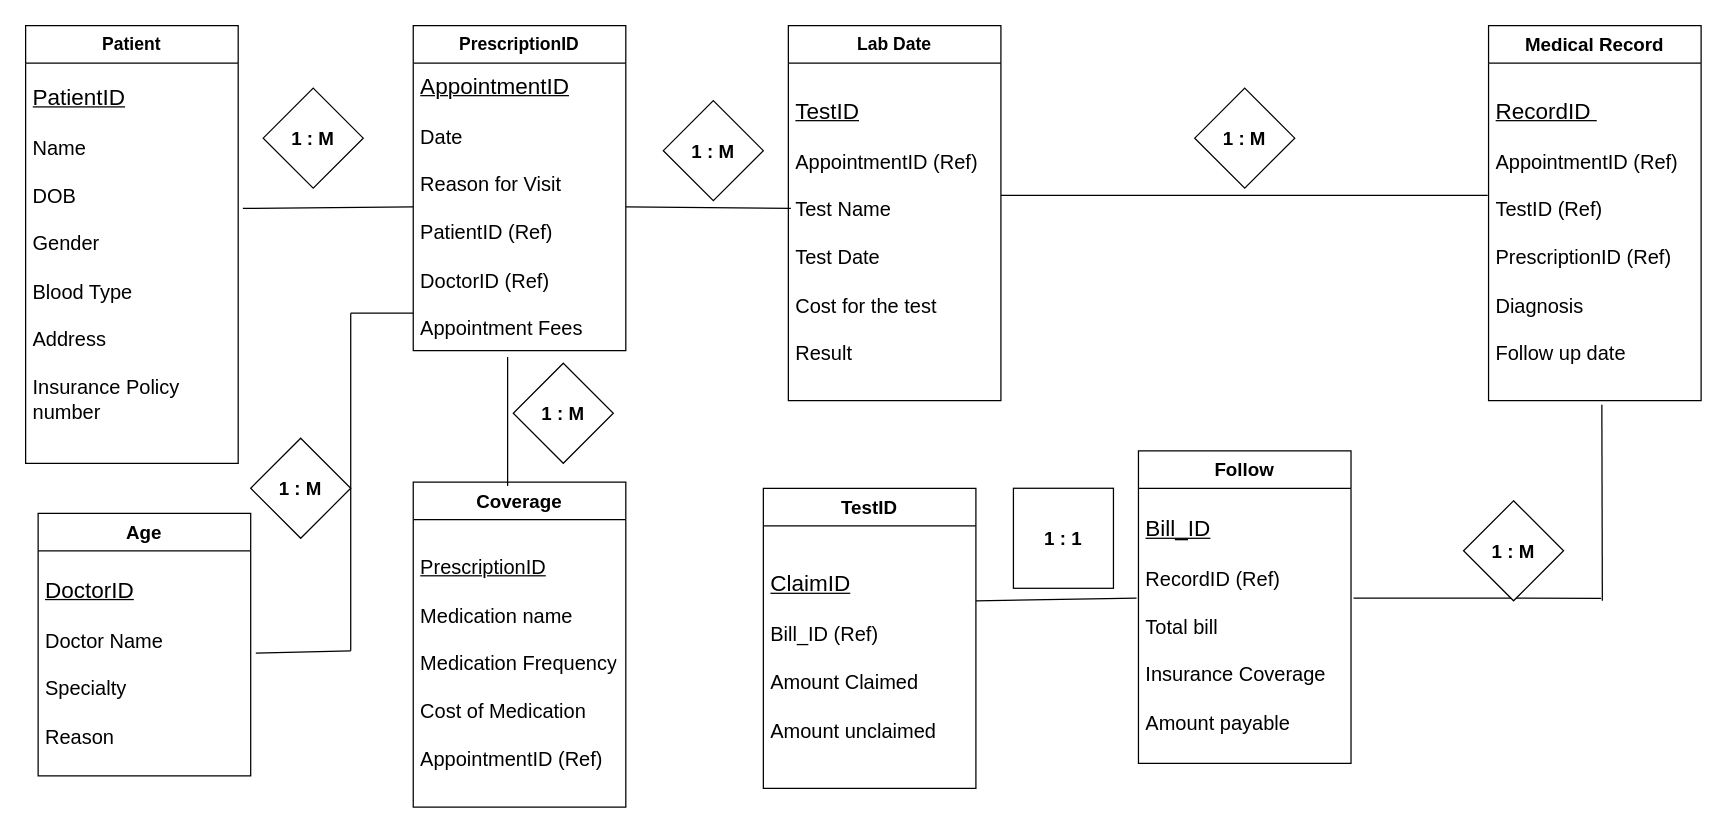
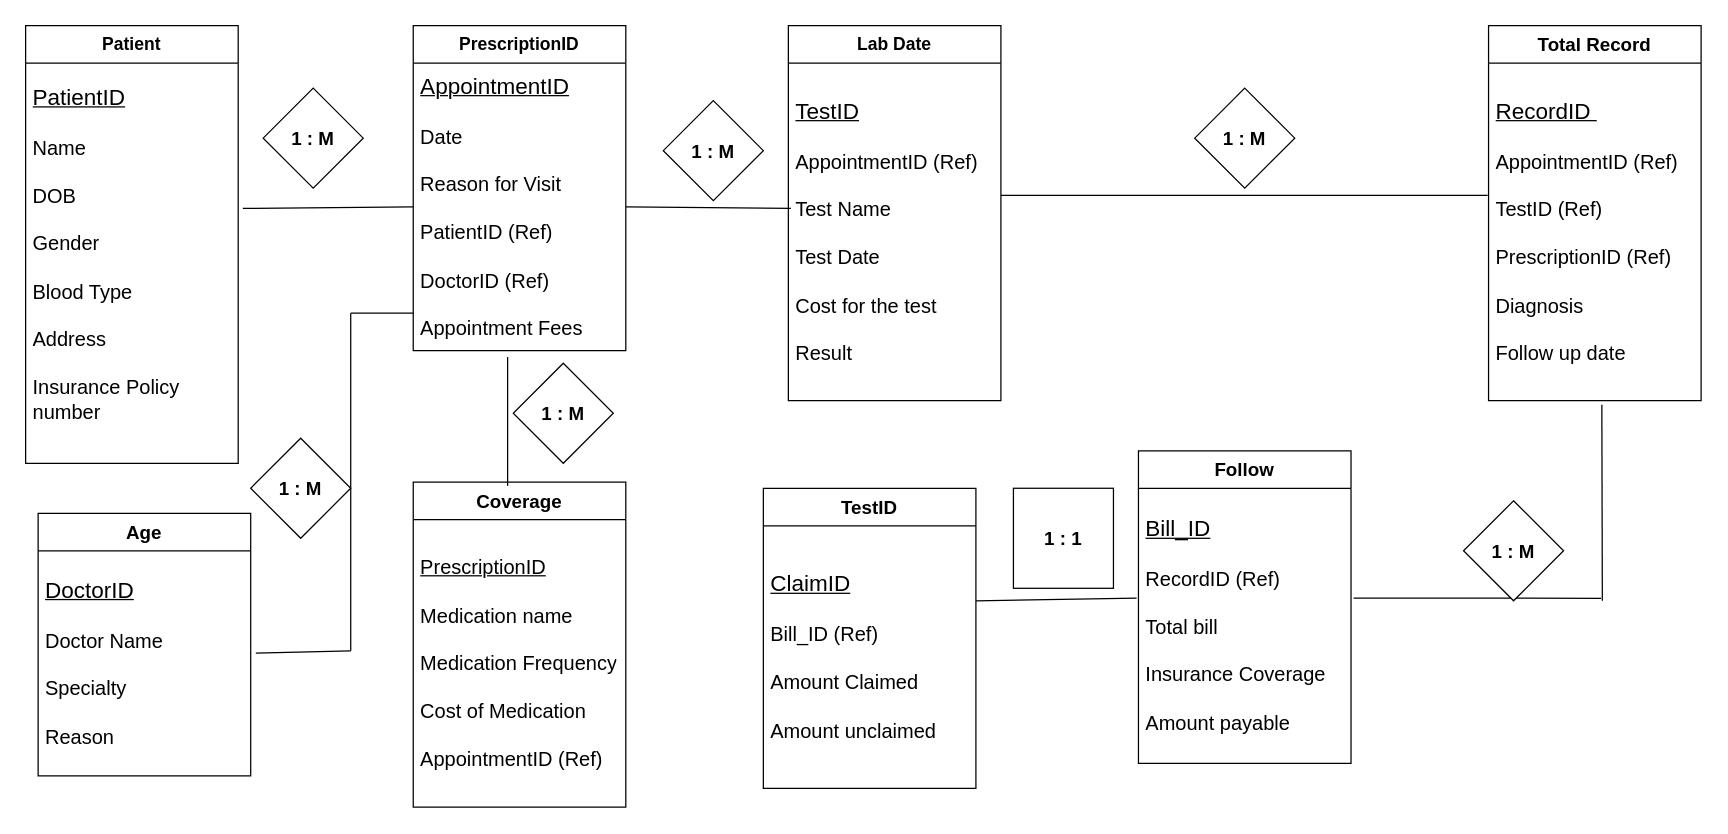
(1594, 44) -> (1594, 44)
